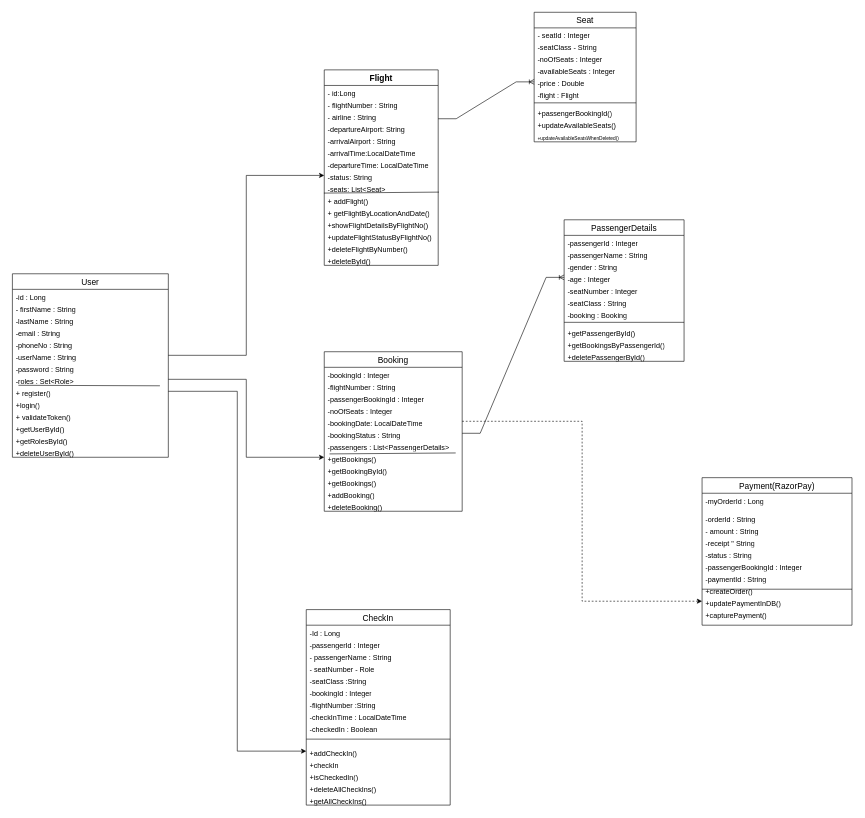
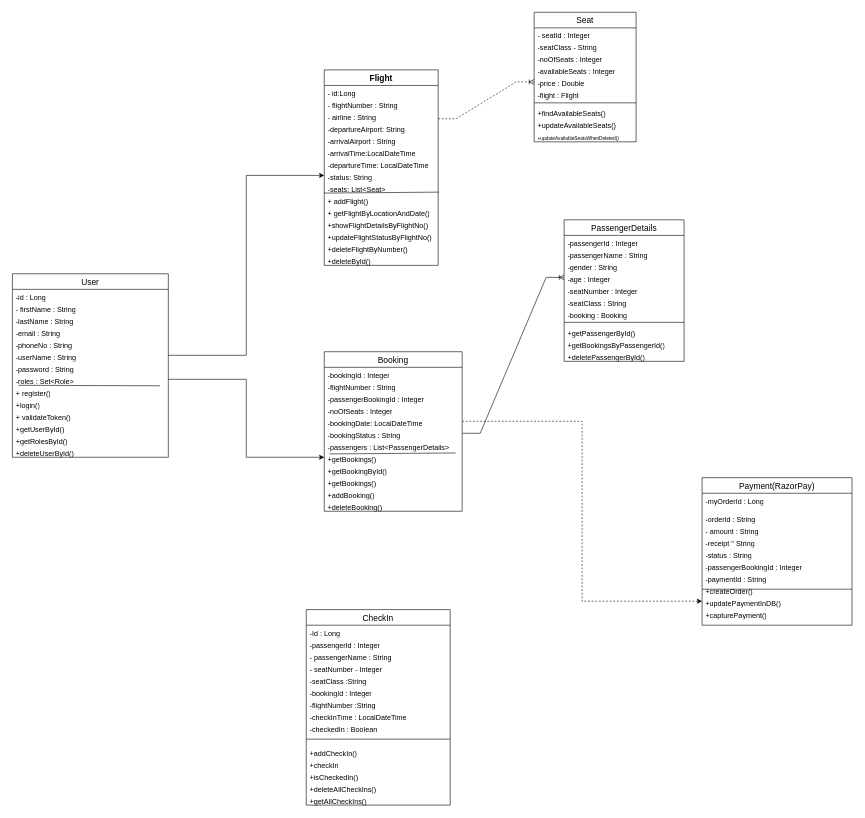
(486, 100) -> (486, 100)
(579, 114) -> (576, 114)
(344, 670) -> (351, 670)
(237, 751) -> none
